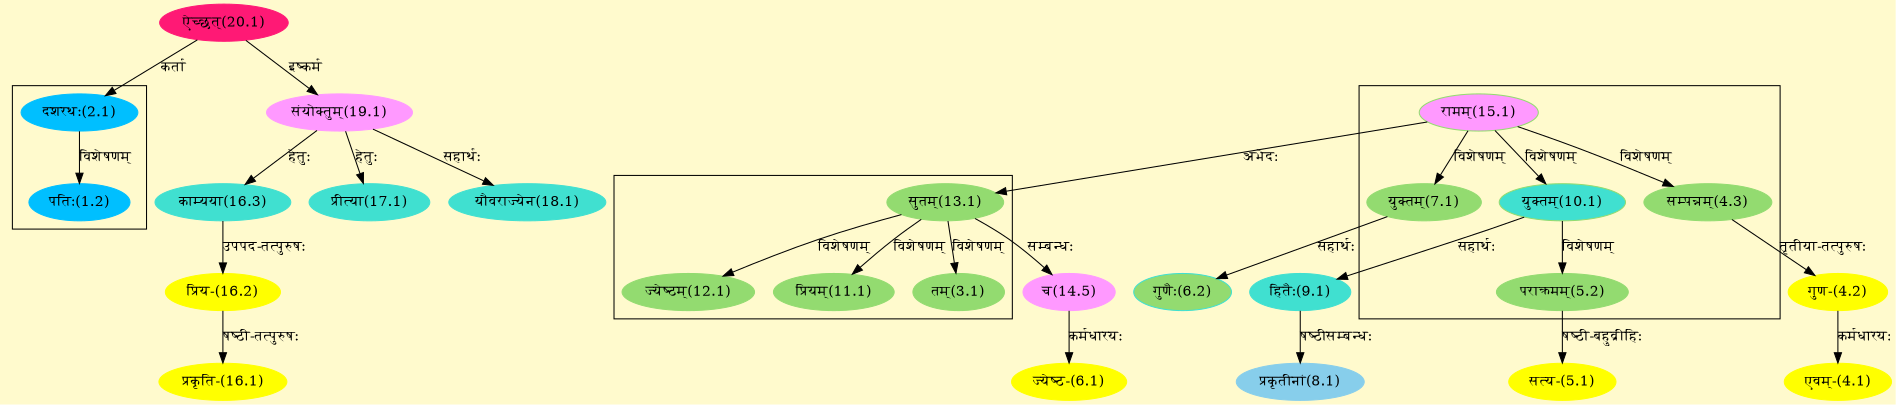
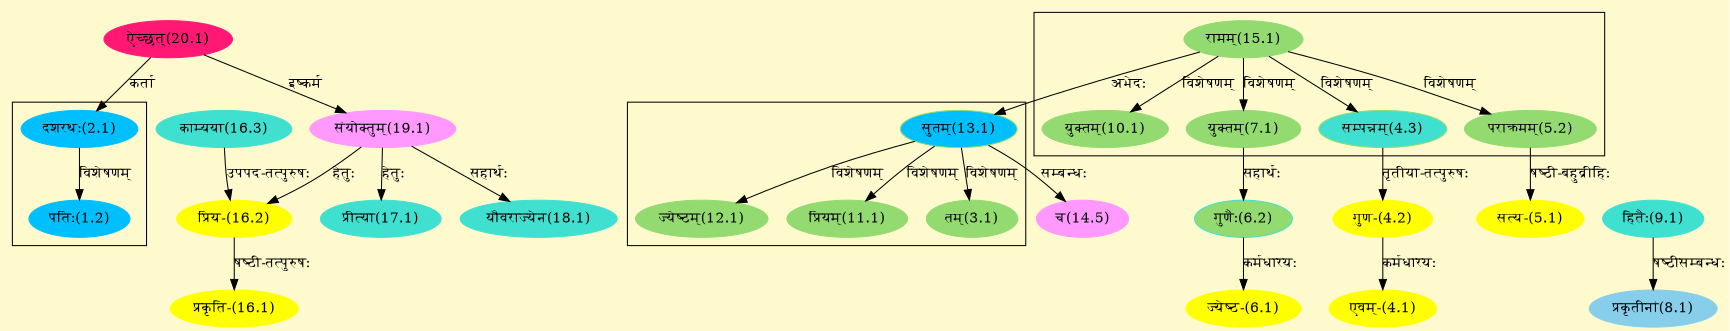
(1479, 112) -> (1243, 39)
(285, 154) -> (321, 175)
(945, 202) -> (959, 129)
(1562, 202) -> (1105, 129)
(1708, 202) -> (1383, 129)
(1562, 242) -> (1385, 79)
(1436, 247) -> none
(1069, 332) -> (1243, 258)
